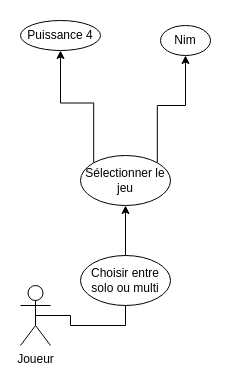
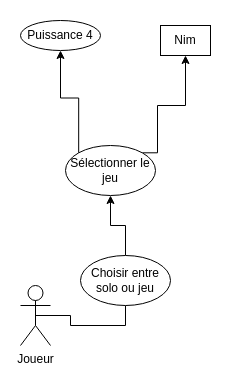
(186, 41) -> (186, 41)
(126, 181) -> (111, 171)
(126, 281) -> (126, 281)
